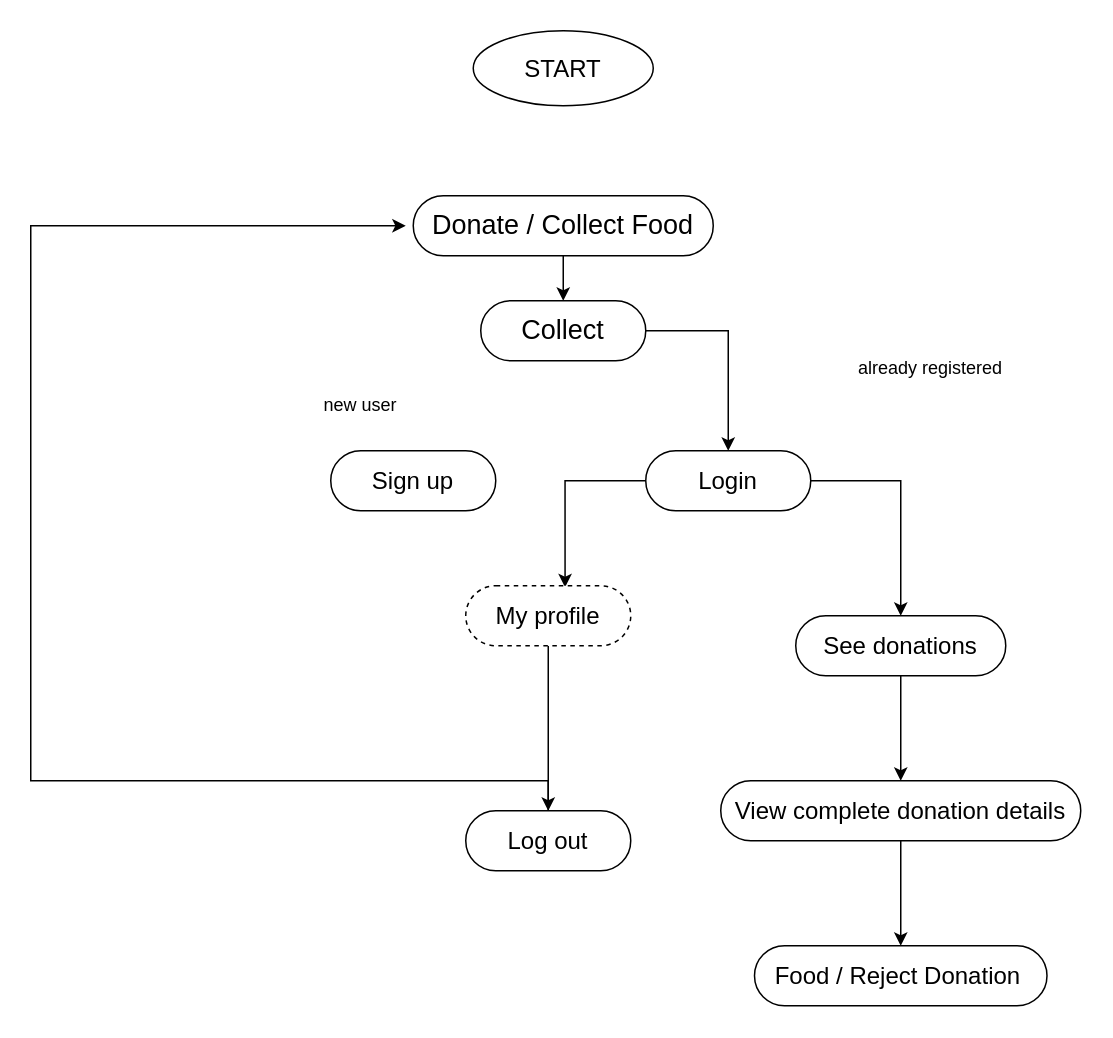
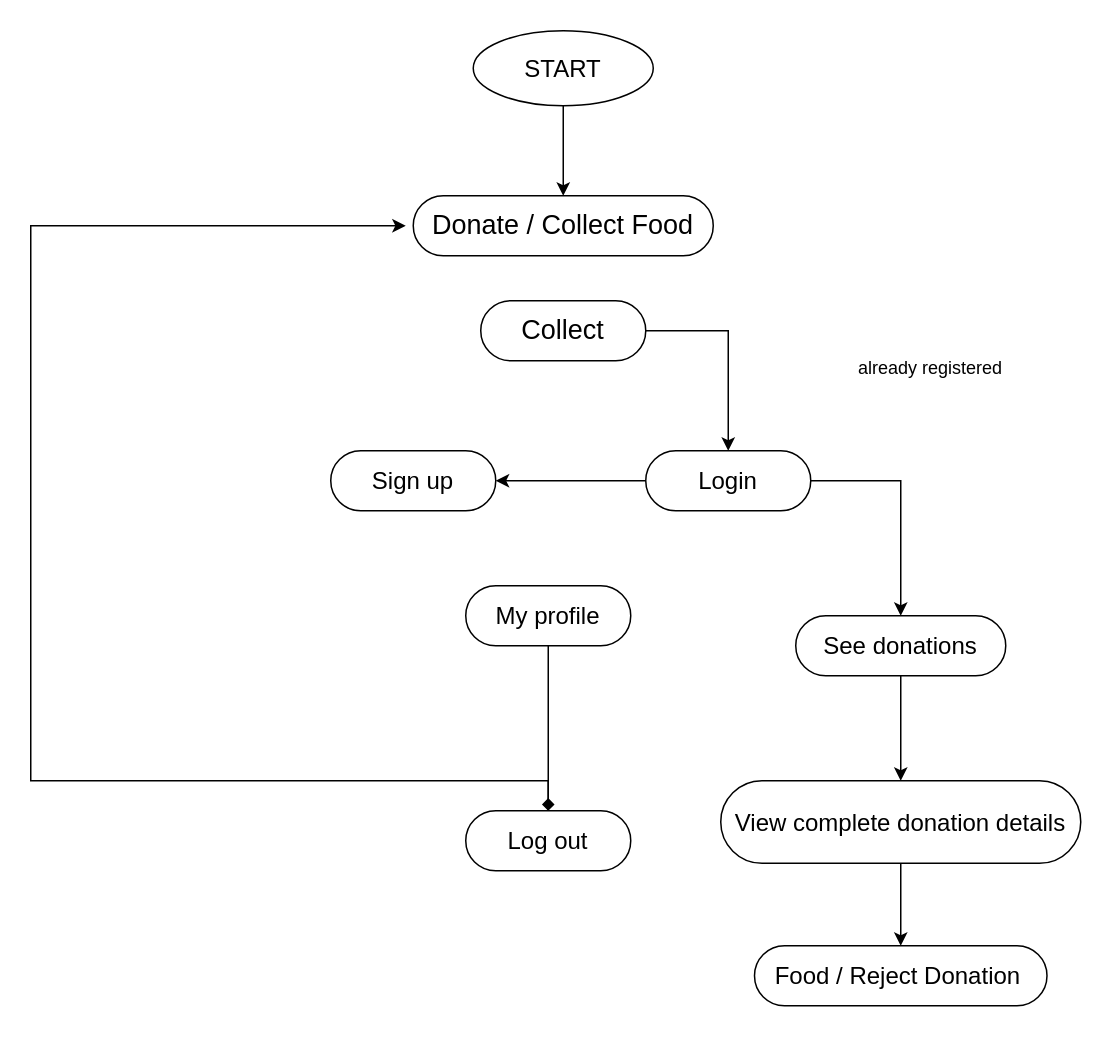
none -> (563, 146)
(563, 284) -> none
(361, 406) -> none
(565, 528) -> (536, 481)
(548, 616) -> (548, 616)
(548, 647) -> (548, 647)
(901, 811) -> (901, 822)
